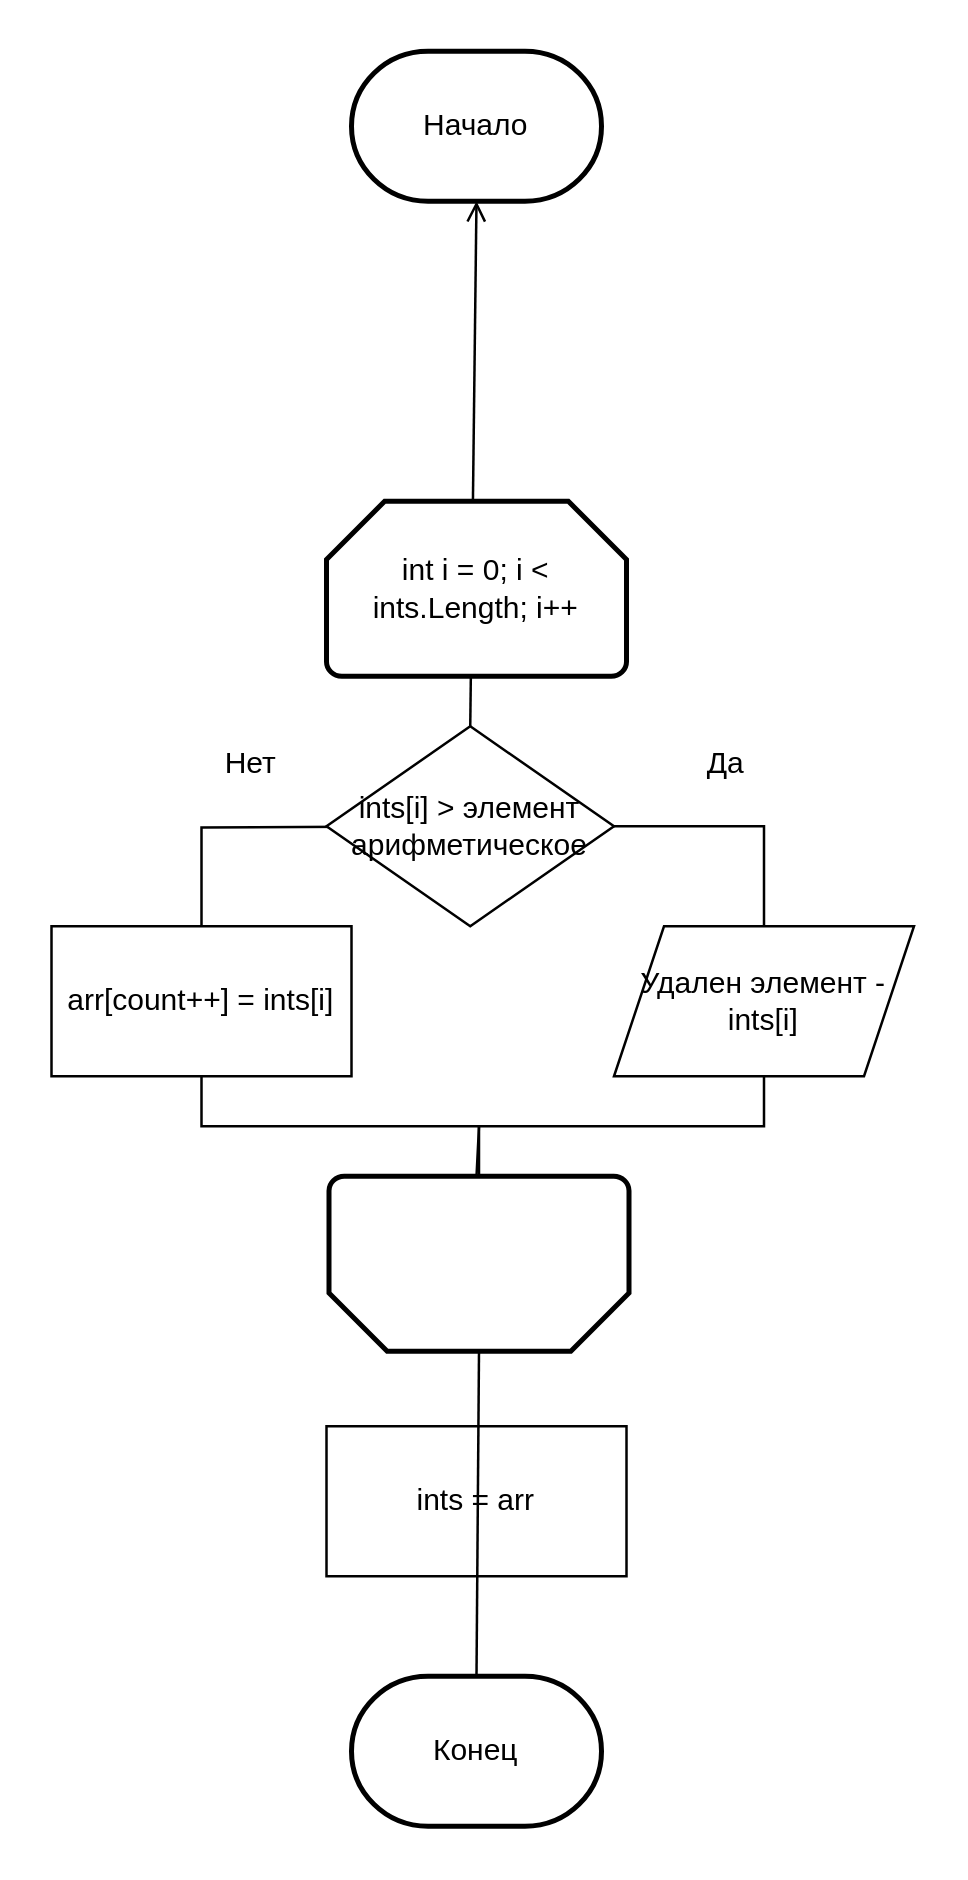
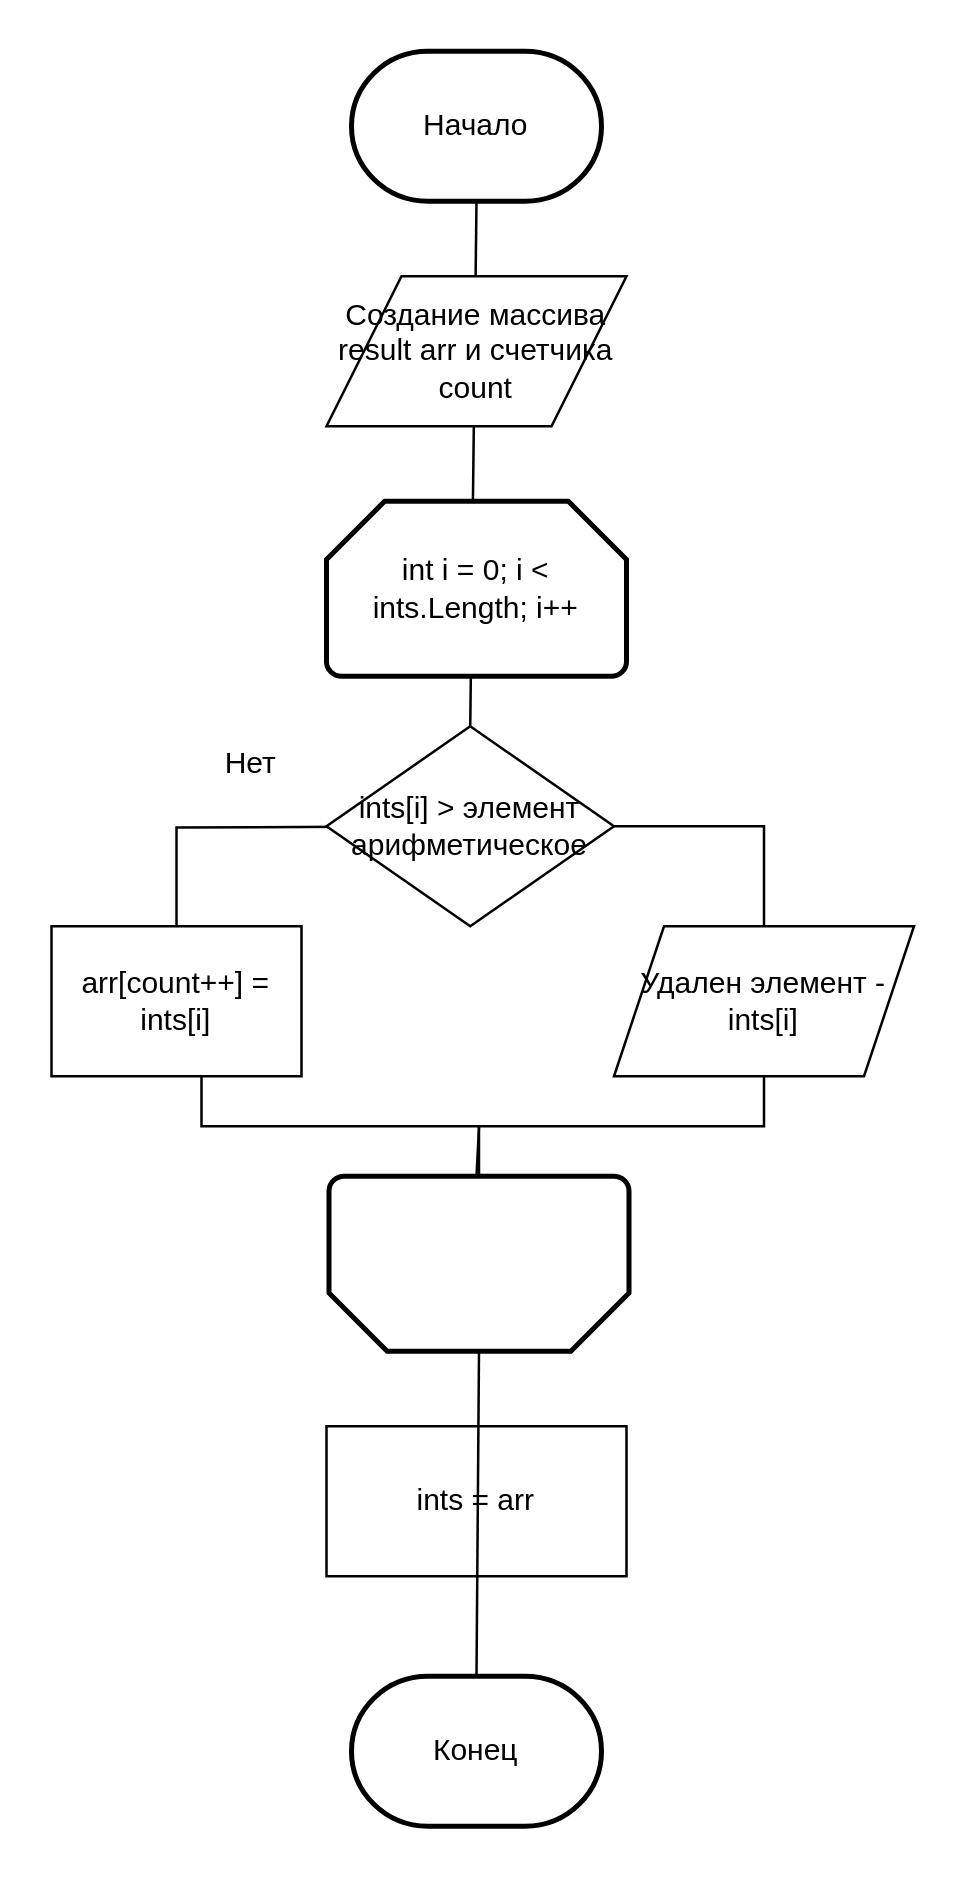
(476, 210) -> (476, 208)
none -> (476, 351)
(726, 764) -> none
(201, 1001) -> (176, 1001)
